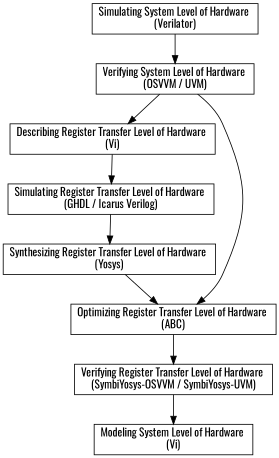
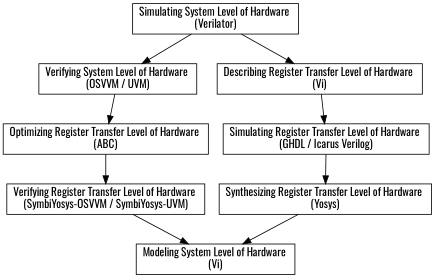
(147, 106) -> (264, 47)
(138, 287) -> (274, 227)
